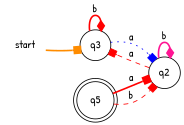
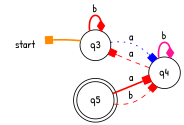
(59, 51) -> (67, 40)
(165, 73) -> (165, 73)
